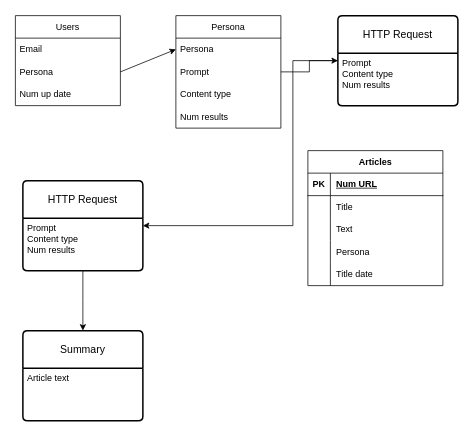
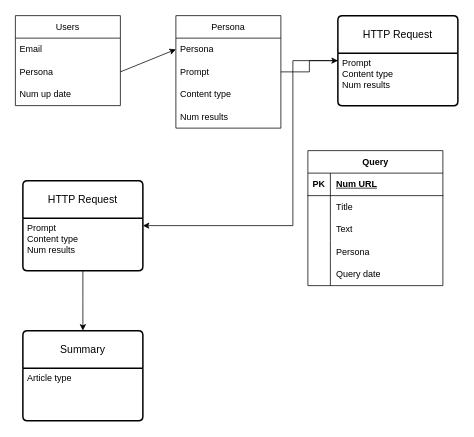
(376, 162) -> (376, 162)
(358, 274) -> (360, 274)
(54, 379) -> (54, 379)
